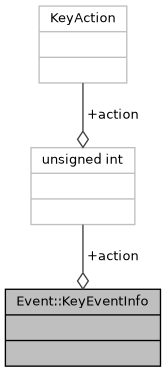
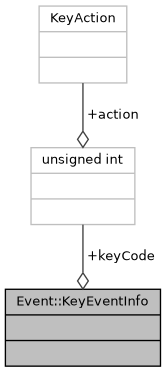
(111, 257) -> (119, 257)
